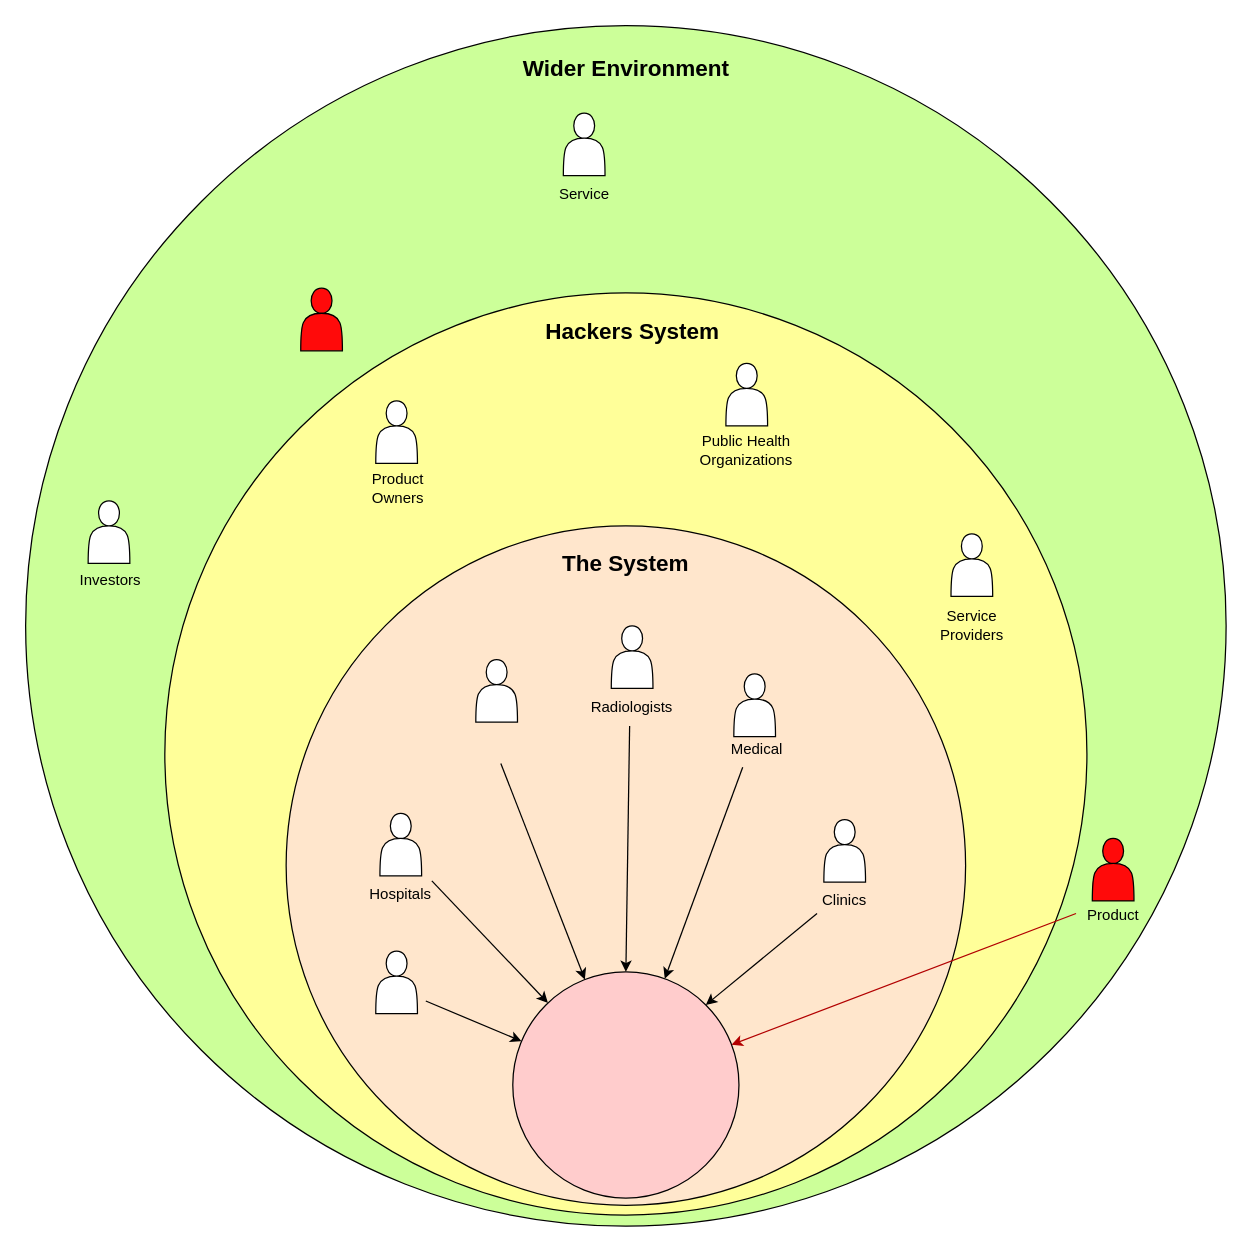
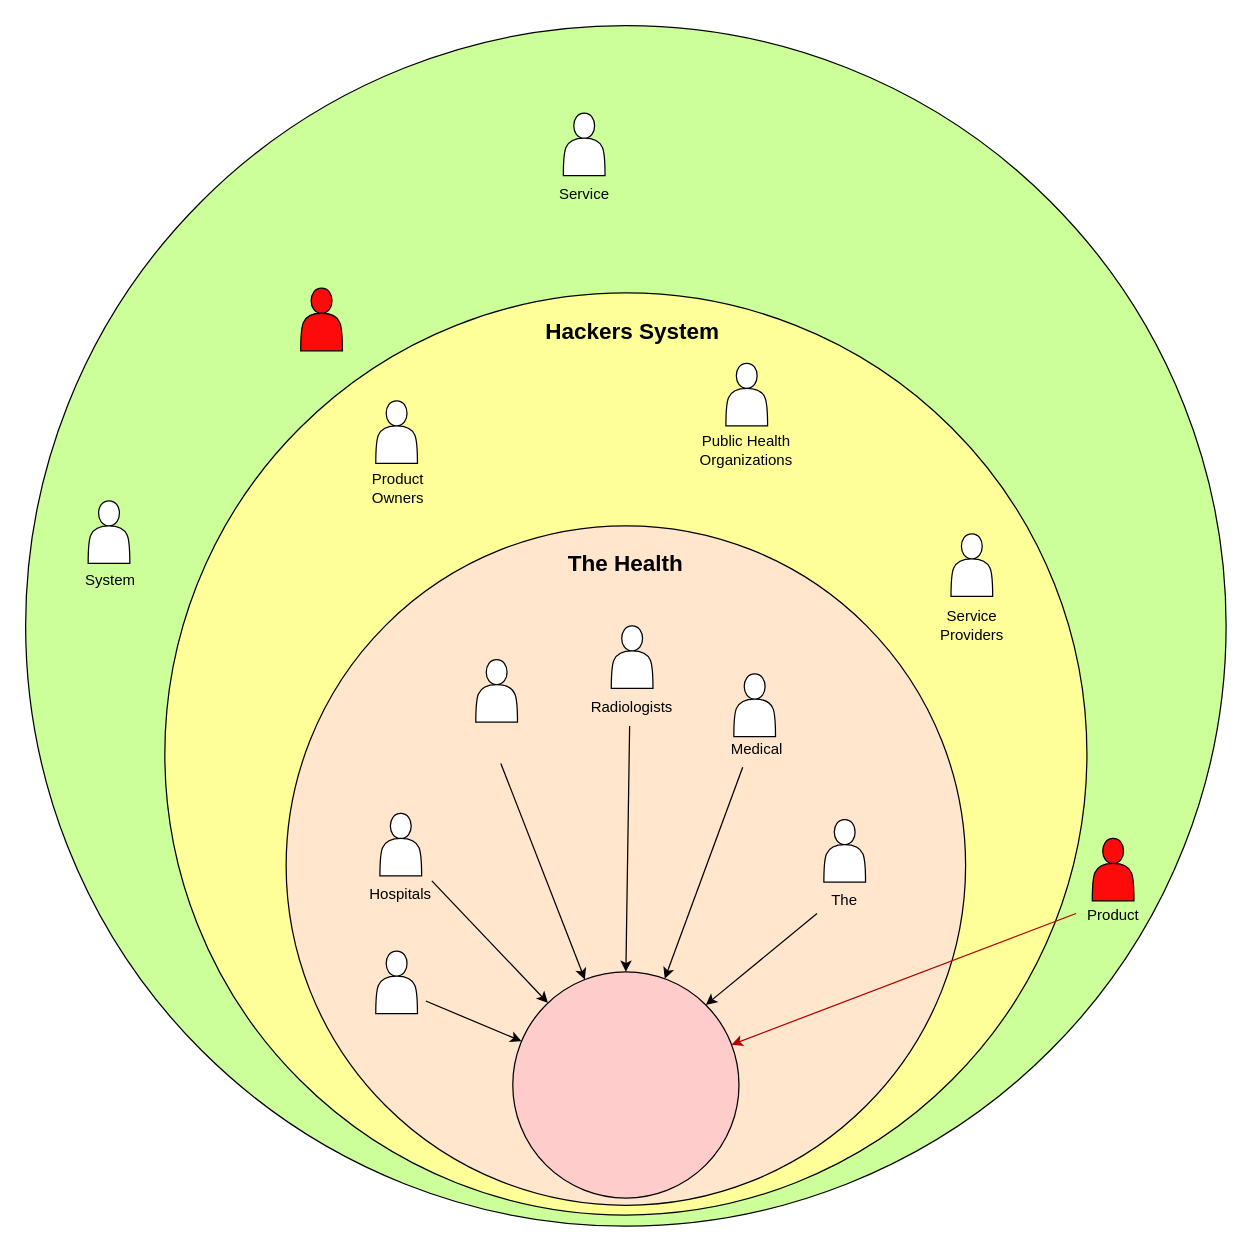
(626, 69) -> none
(626, 564) -> (626, 564)
(111, 581) -> (111, 581)
(844, 901) -> (844, 901)
